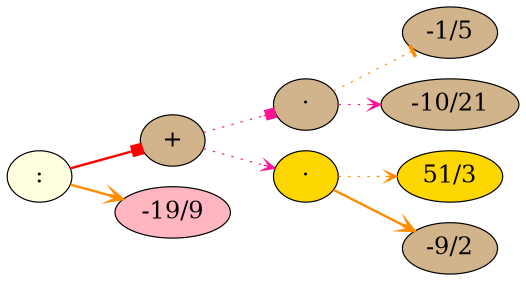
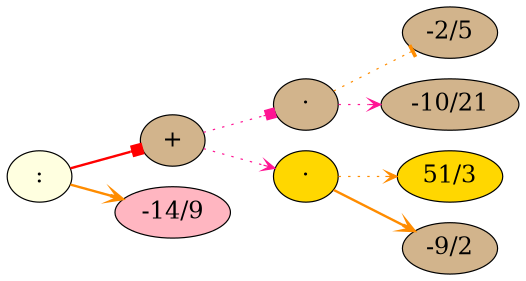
(450, 33) -> (450, 33)
(173, 212) -> (173, 212)
